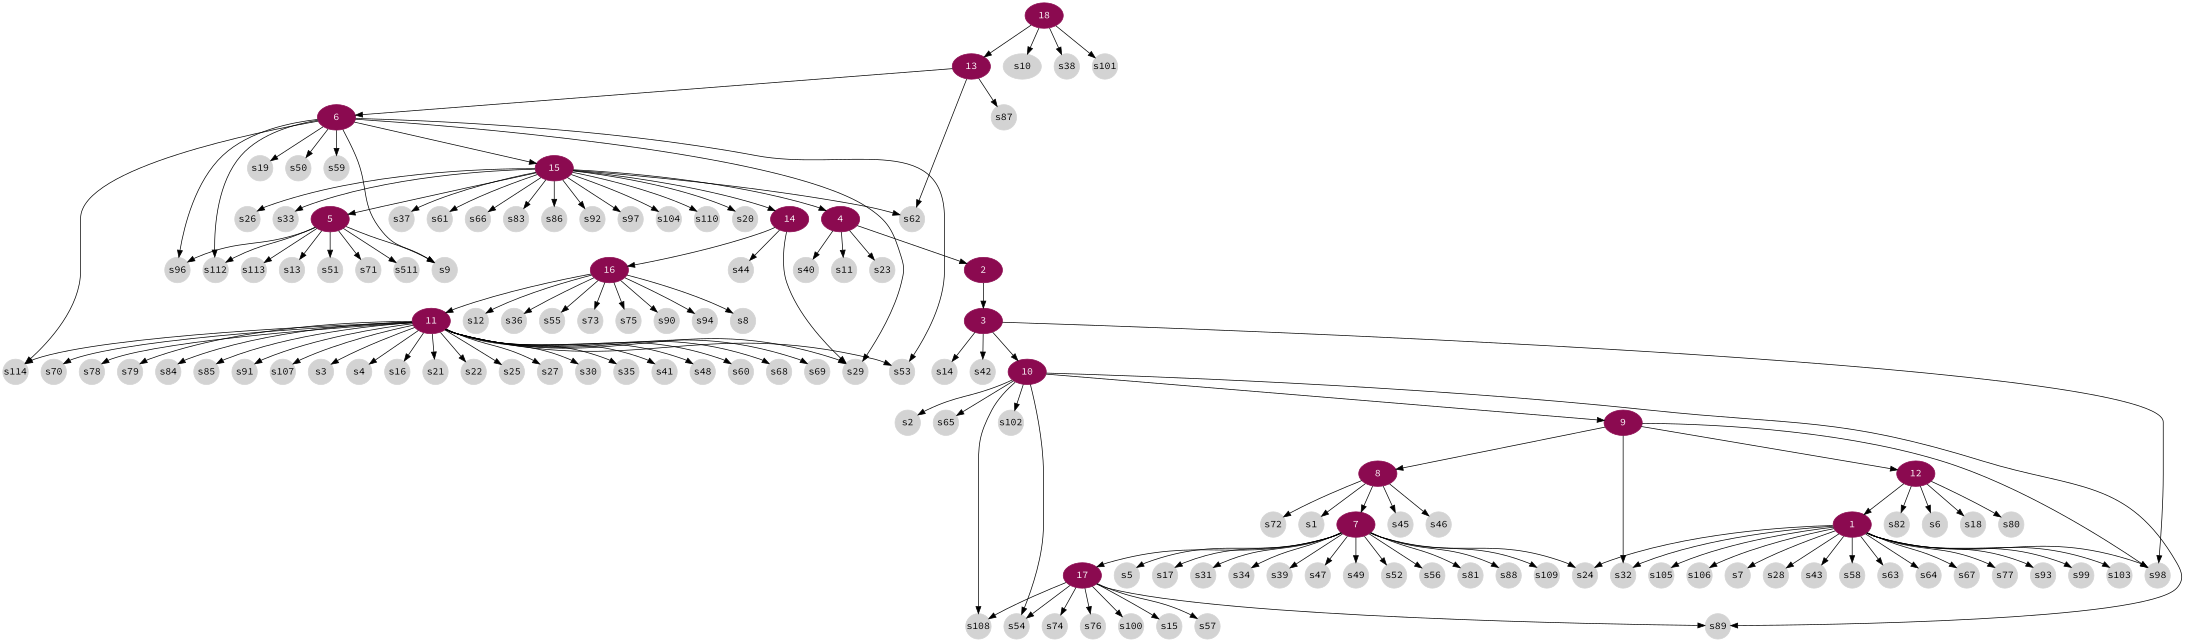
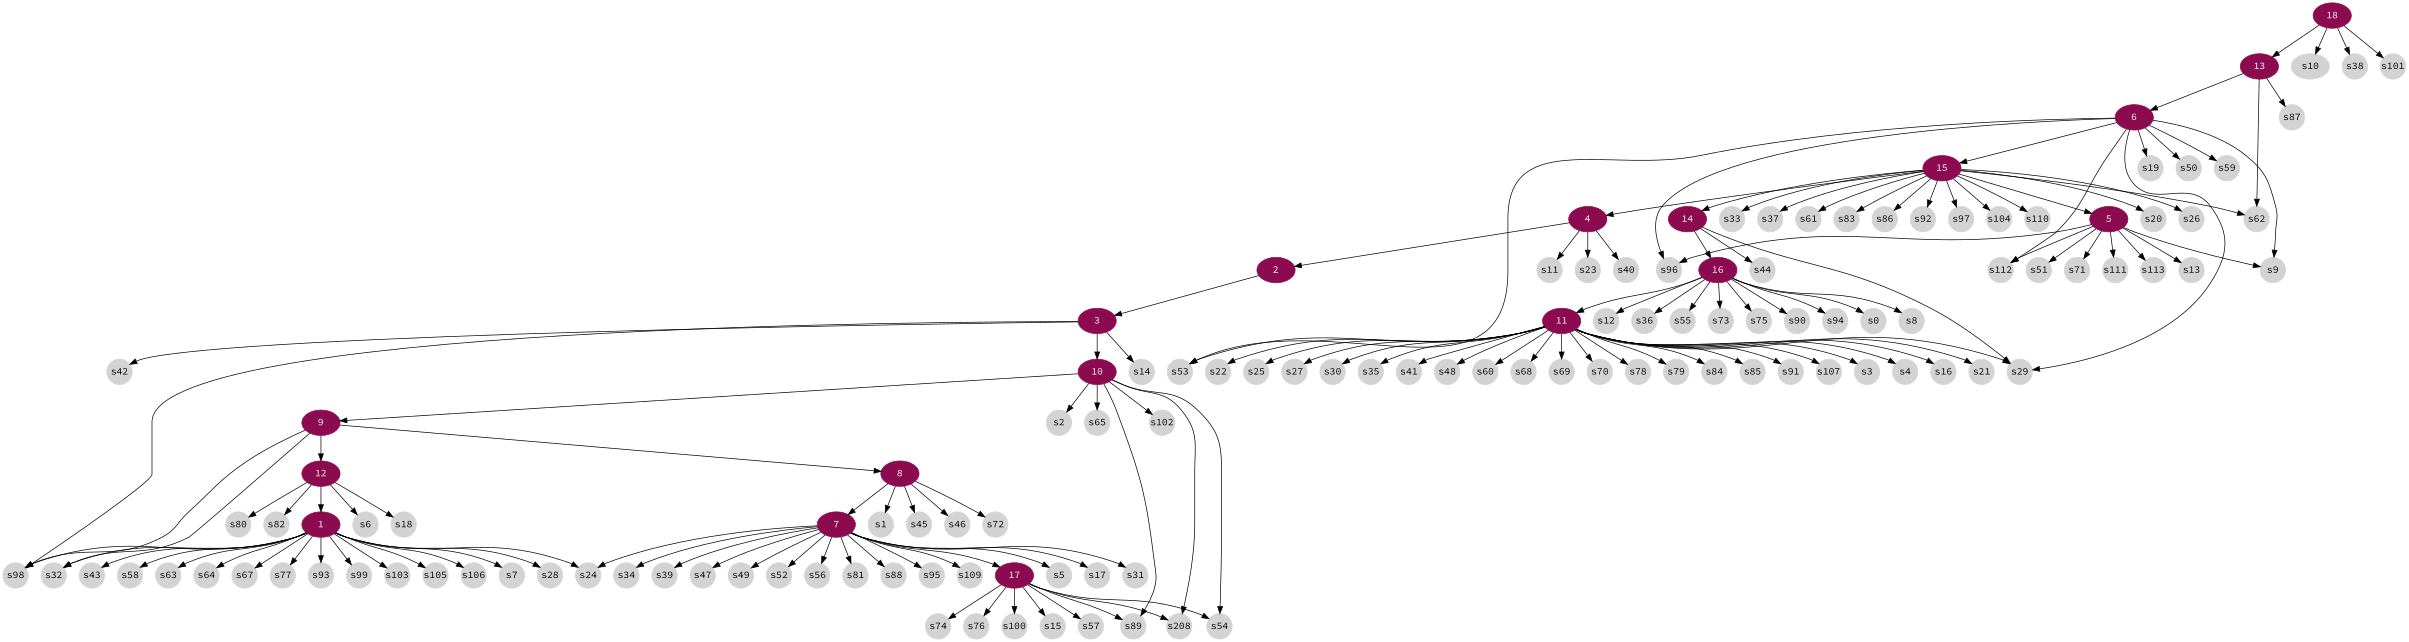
(478, 219) -> none
(406, 270) -> (2115, 270)
none -> (1873, 321)
(16, 372) -> none
none -> (932, 575)
(978, 626) -> (1179, 626)
